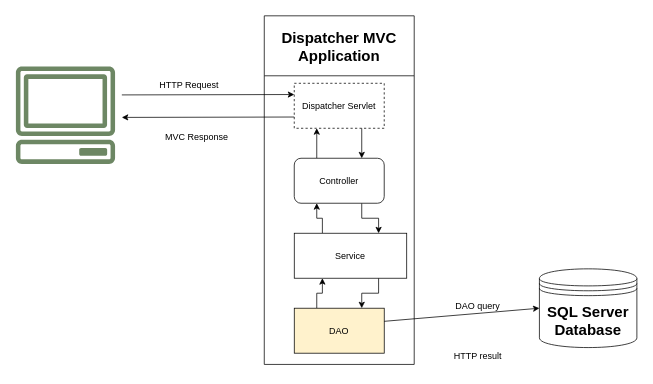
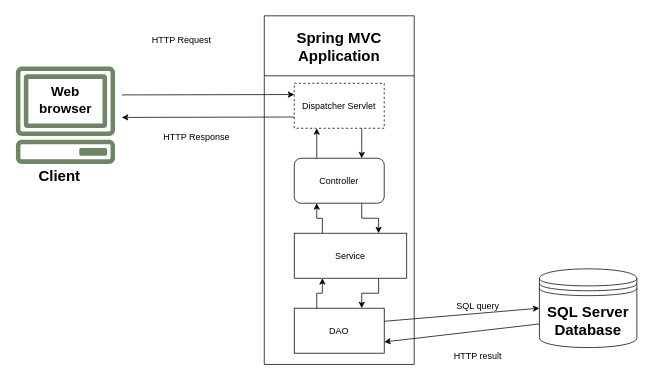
(339, 46) -> (339, 46)
(189, 85) -> (182, 40)
none -> (66, 100)
(197, 138) -> (197, 138)
none -> (59, 175)
(478, 306) -> (478, 306)
(339, 331) -> (339, 331)
none -> (463, 333)
